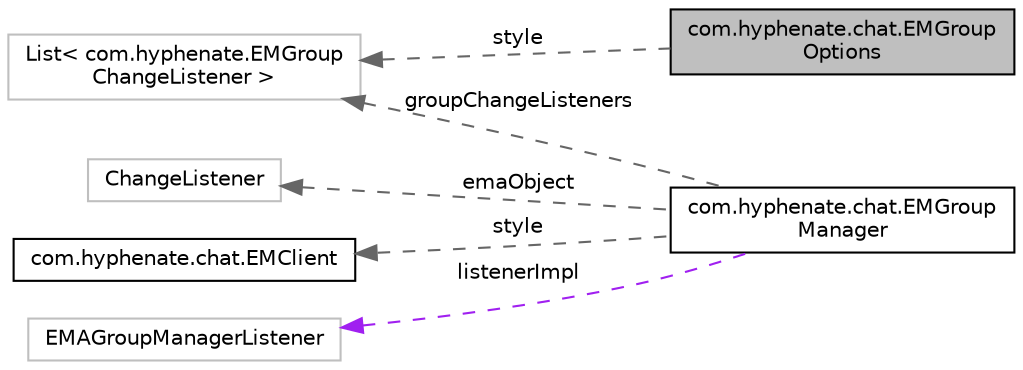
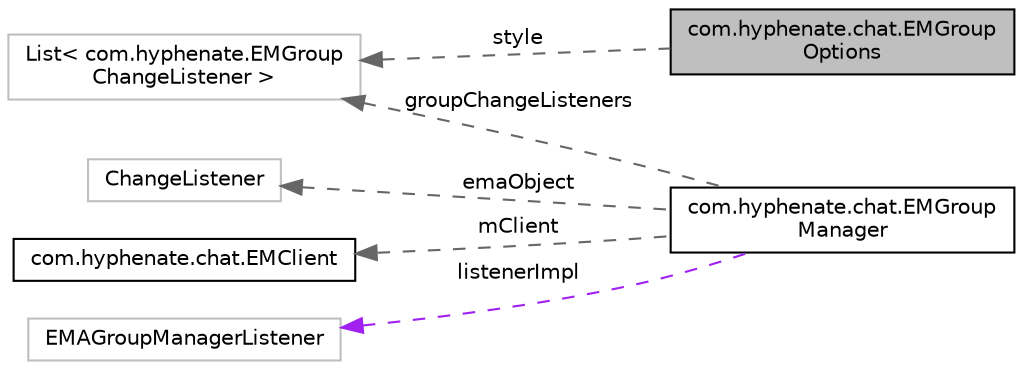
(516, 227) -> (516, 227)
